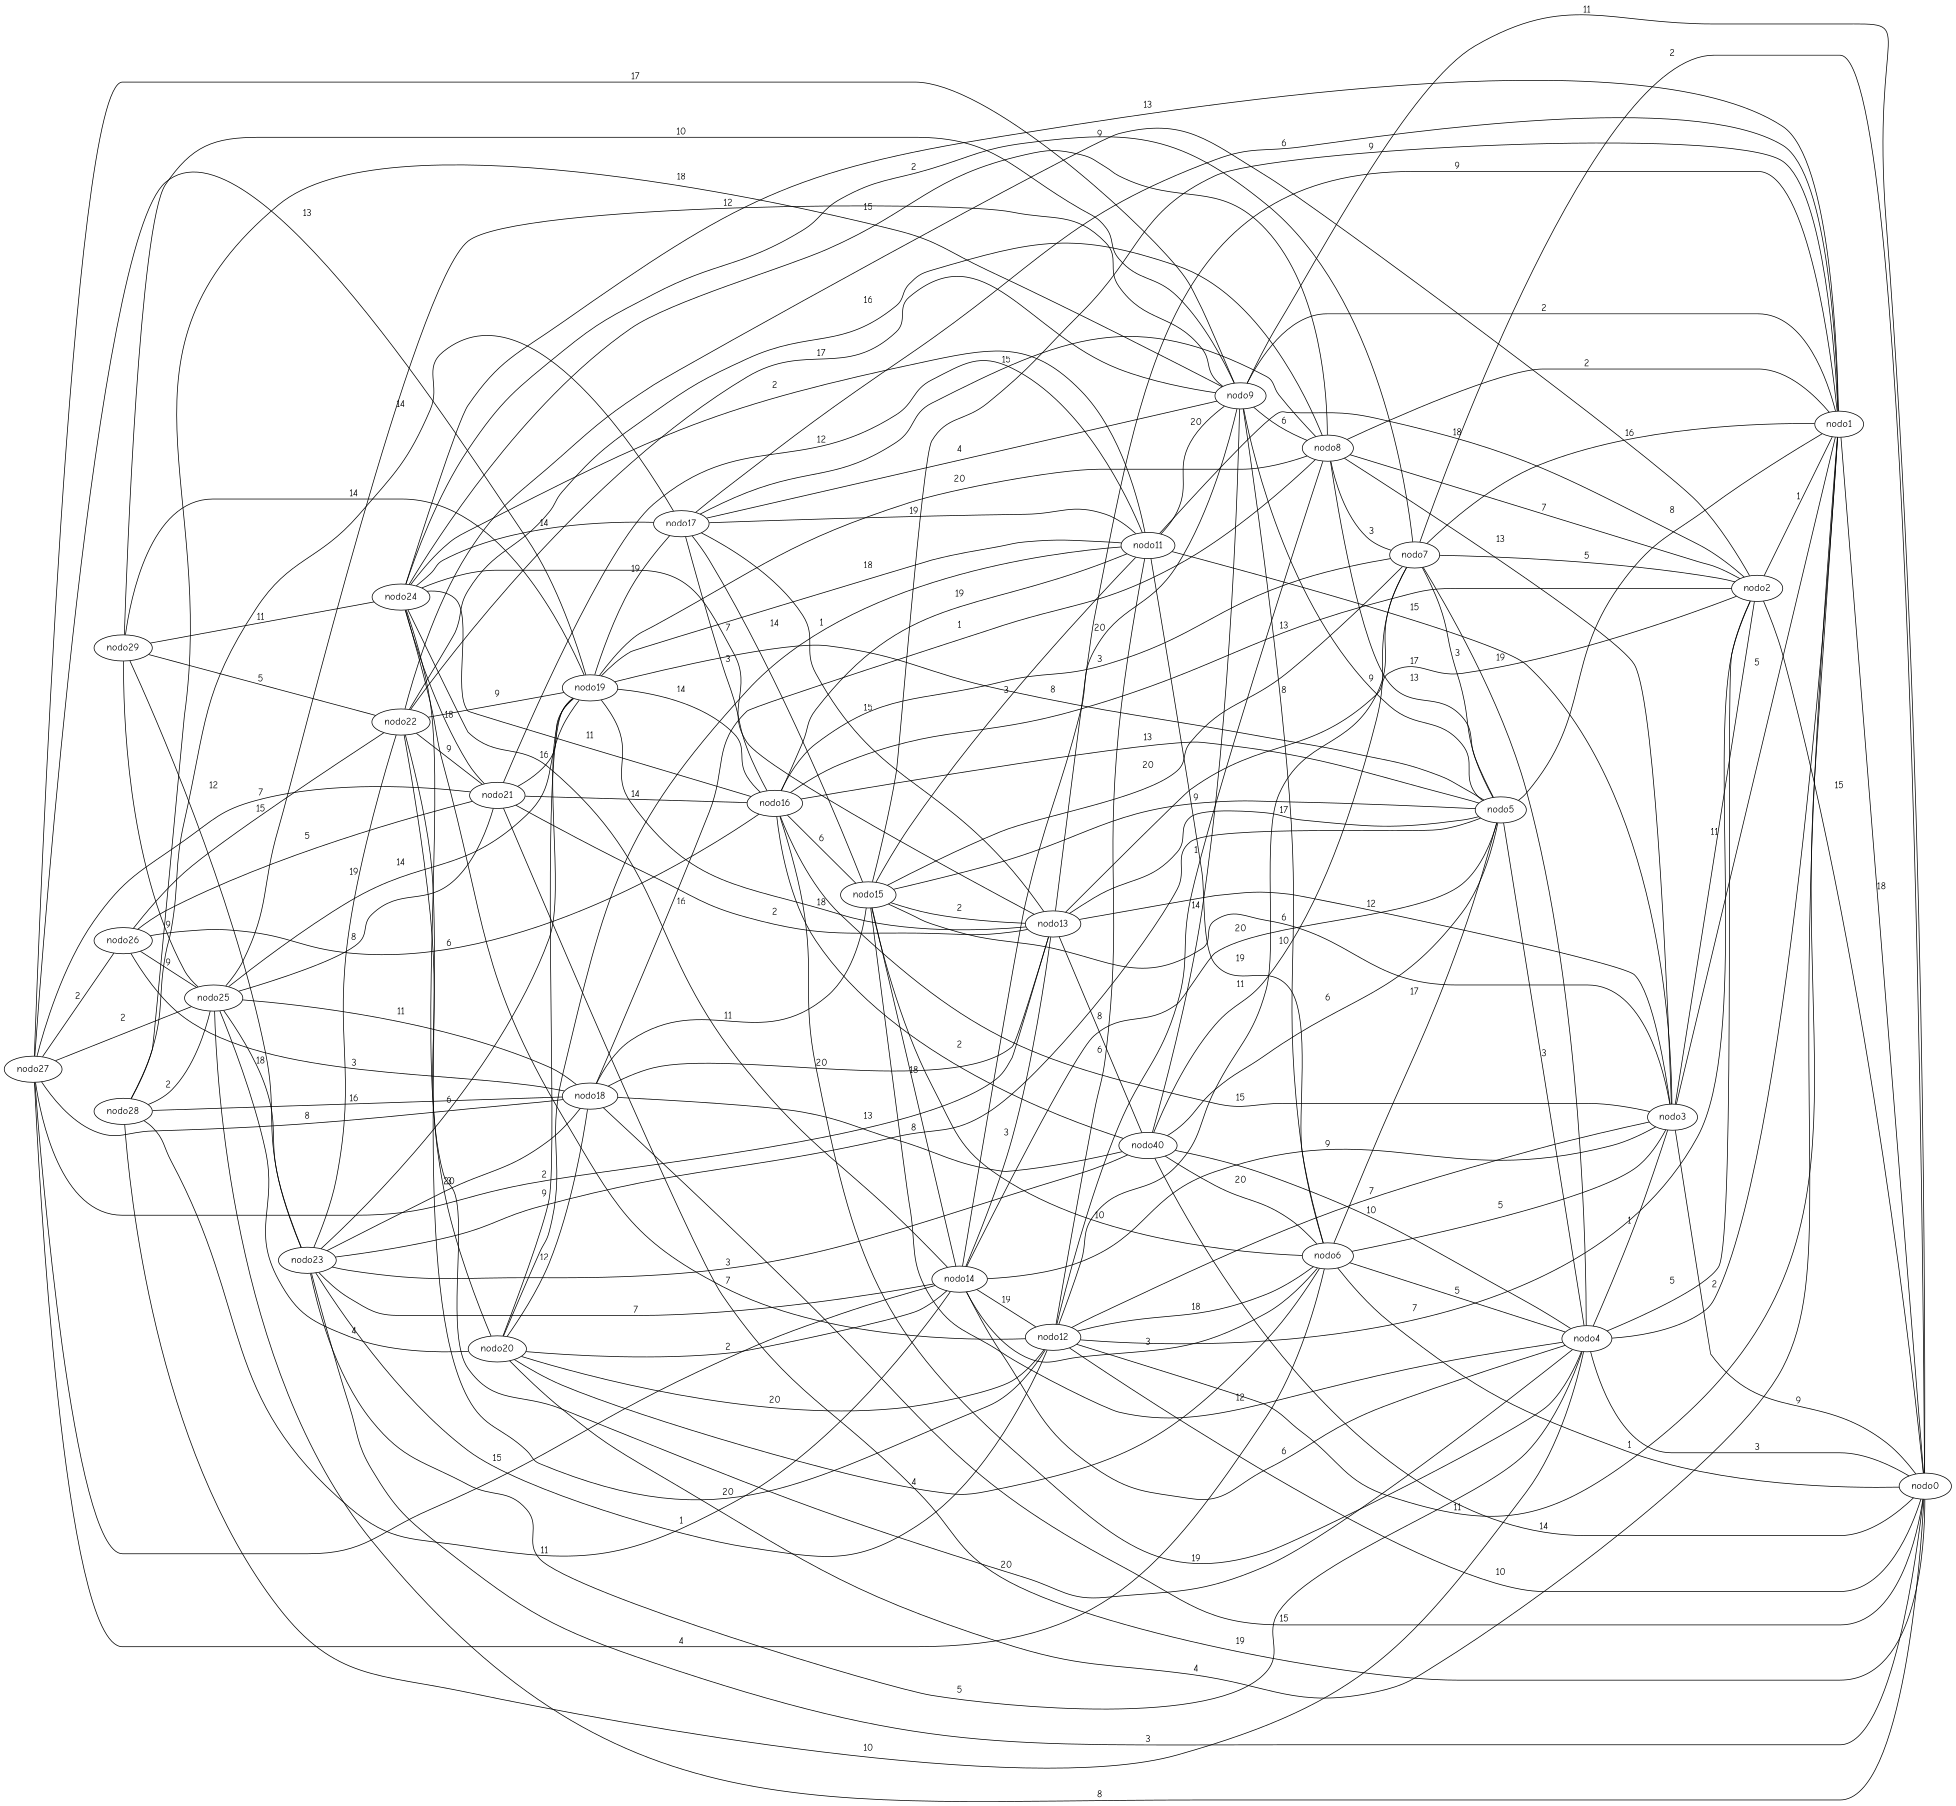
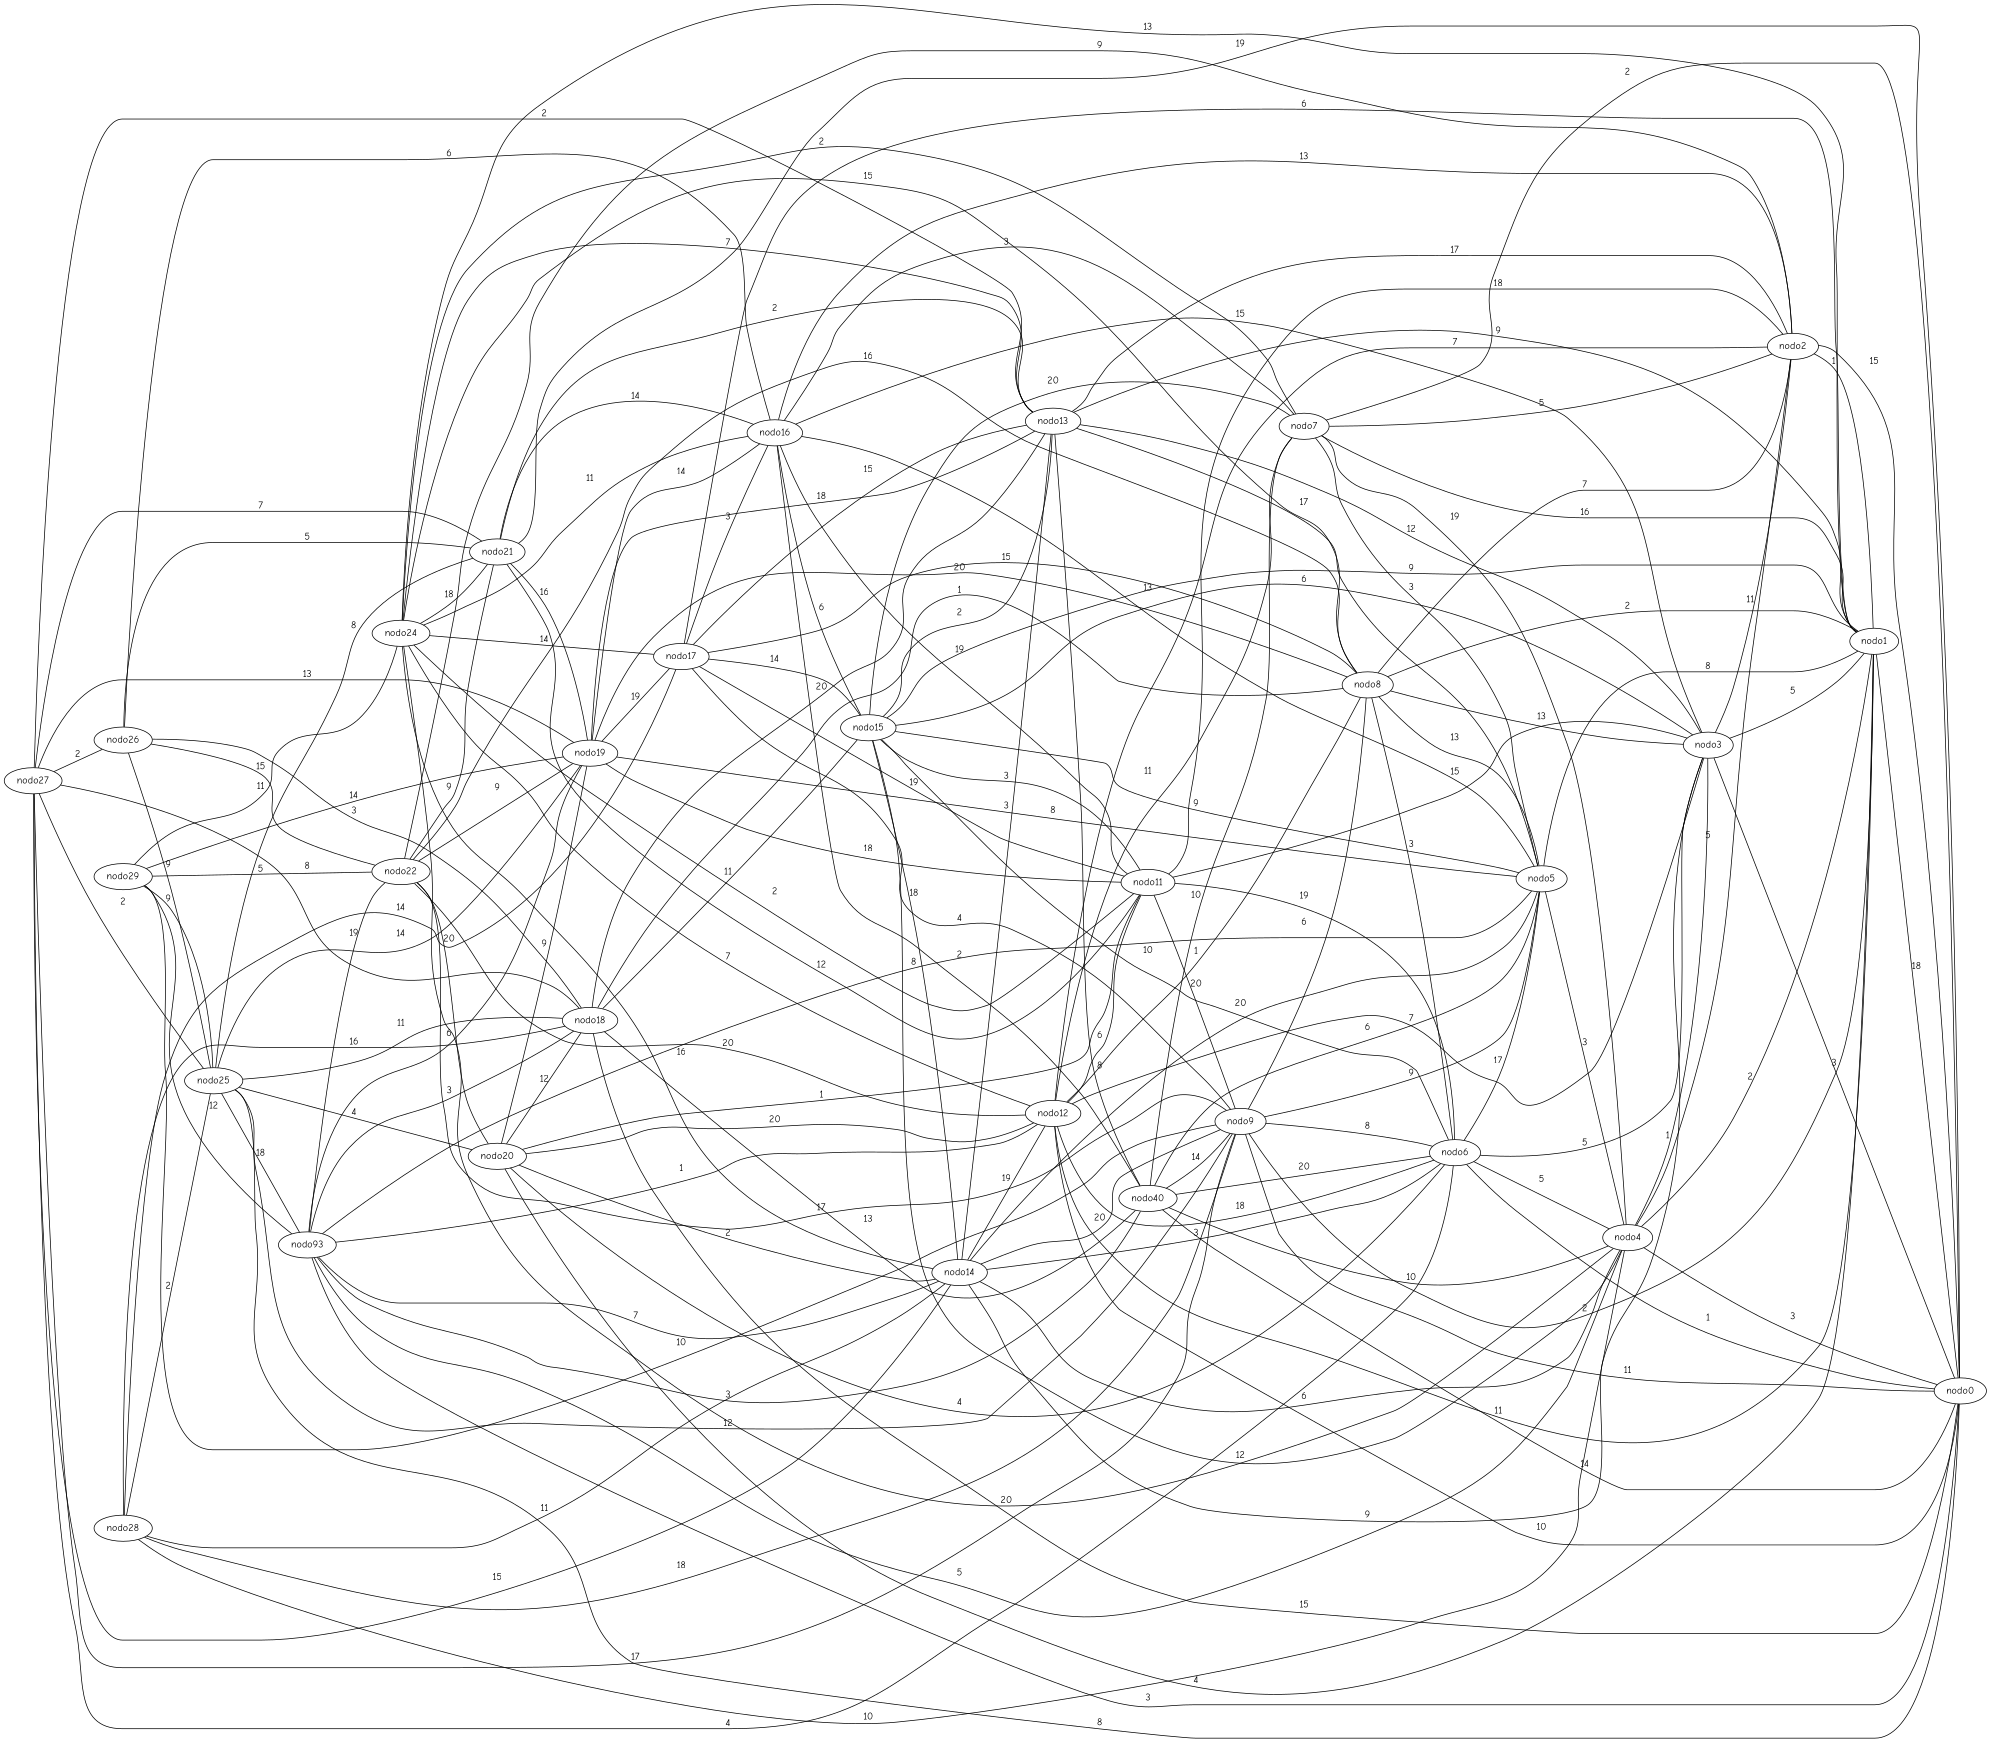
(1350, 514) -> (1420, 917)
(307, 1260) -> (307, 1245)
(1799, 1401) -> (1834, 1063)
(1005, 1442) -> none
